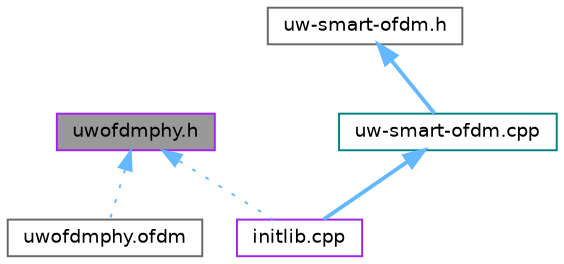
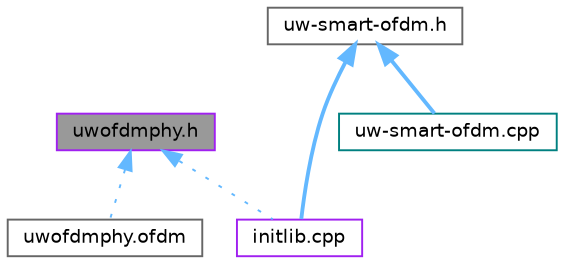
(366, 190) -> (316, 138)
